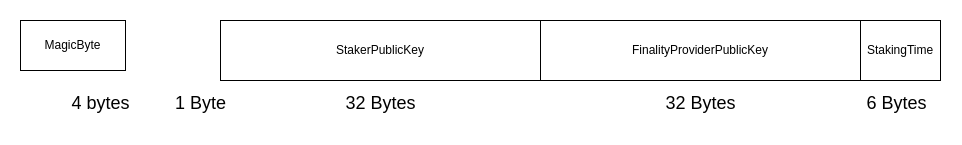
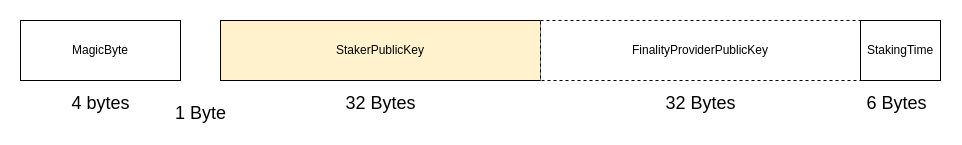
(73, 46) -> (101, 51)
(381, 51) -> (381, 51)
(701, 51) -> (701, 51)
(201, 104) -> (201, 114)
